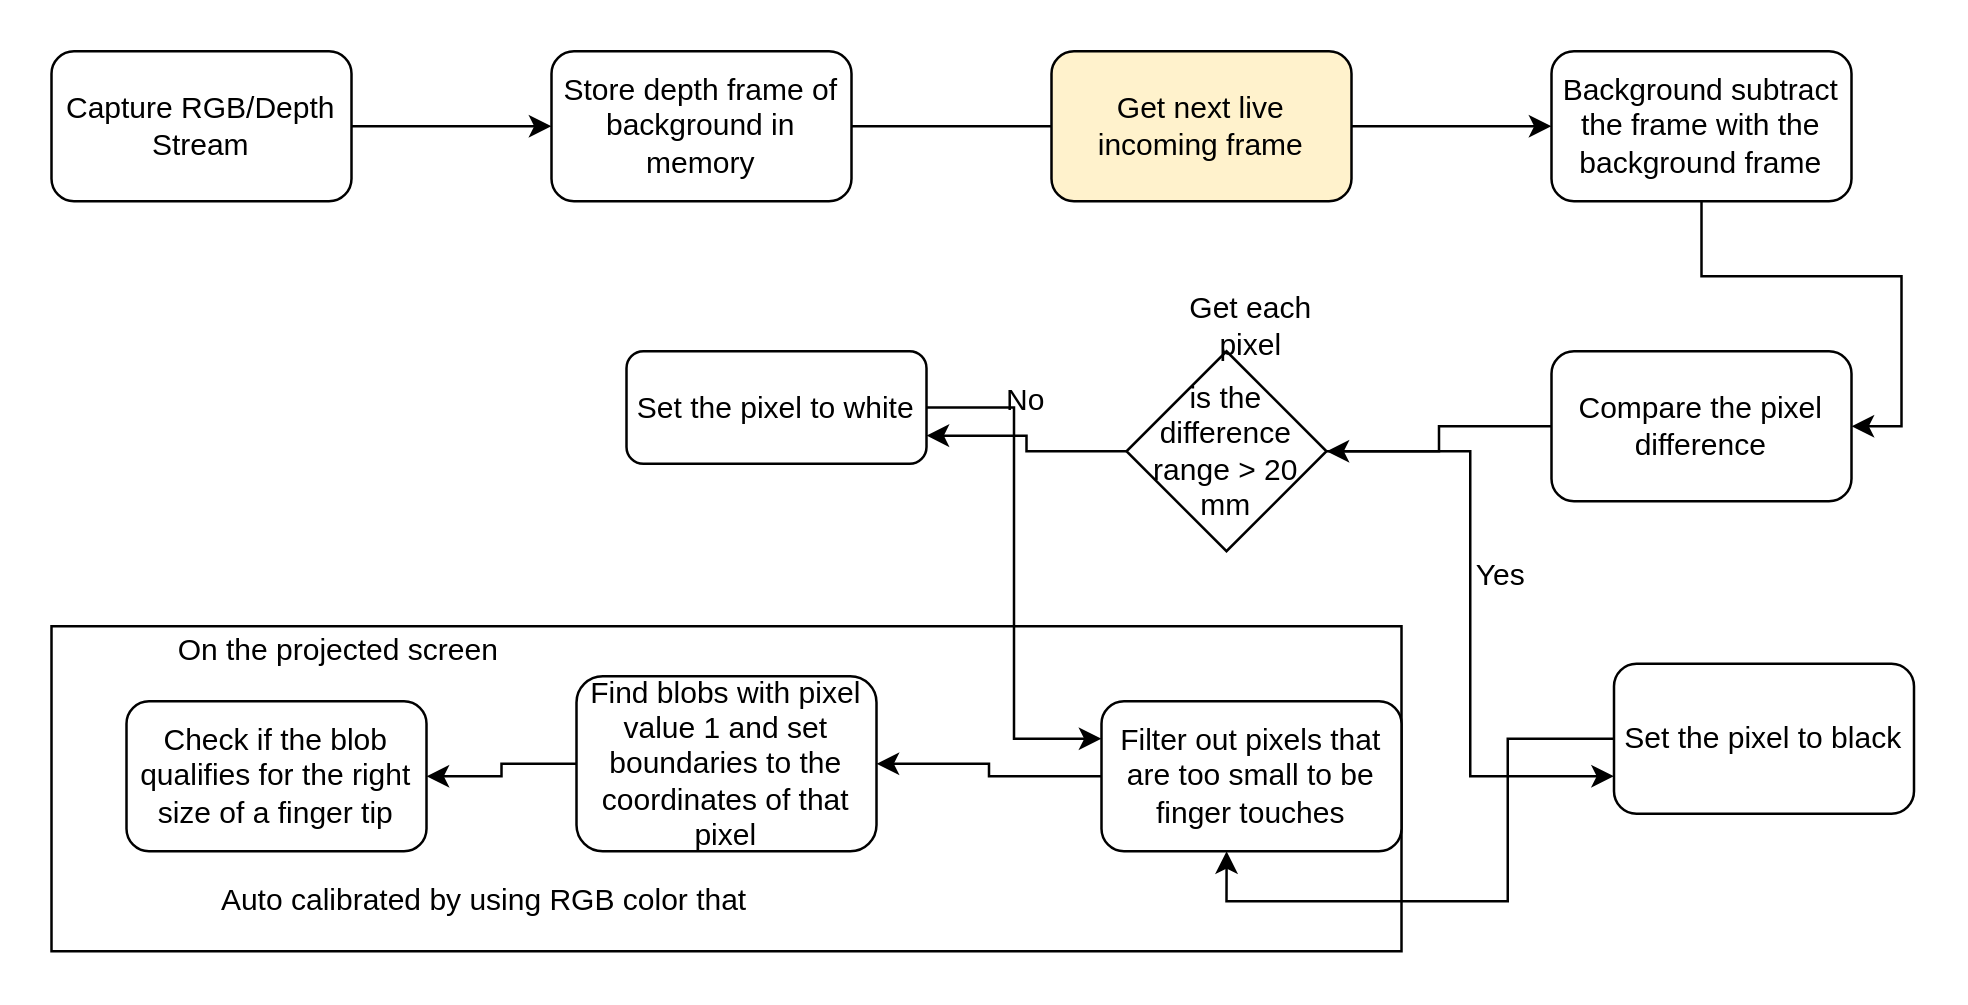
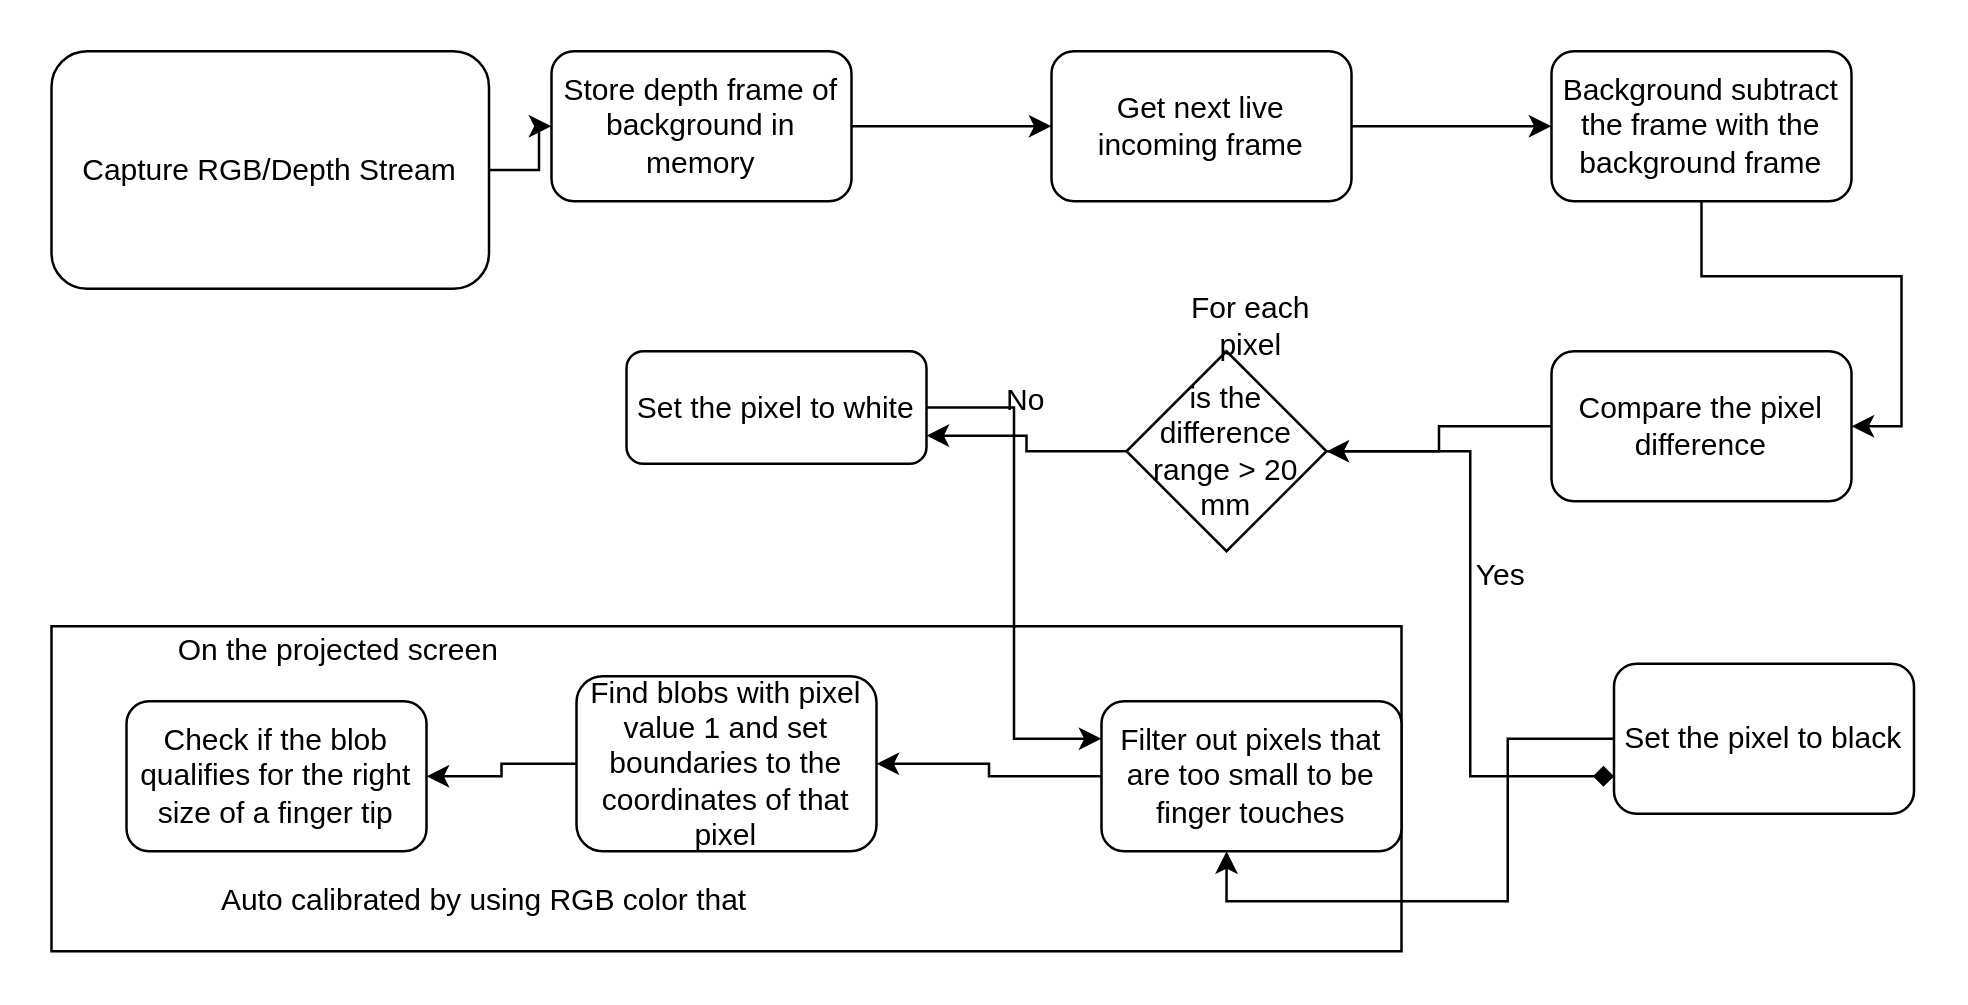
(201, 126) -> (270, 170)
(1040, 126) -> (1033, 126)
(1201, 126) -> (1201, 126)
(1251, 326) -> (1251, 326)
(1595, 776) -> (1593, 776)
